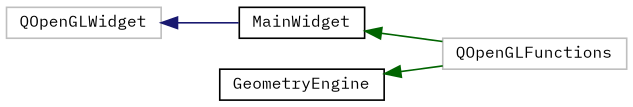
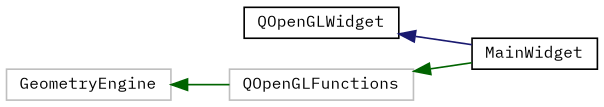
(84, 23) -> (321, 23)
(412, 37) -> (451, 66)
(302, 85) -> (89, 85)
